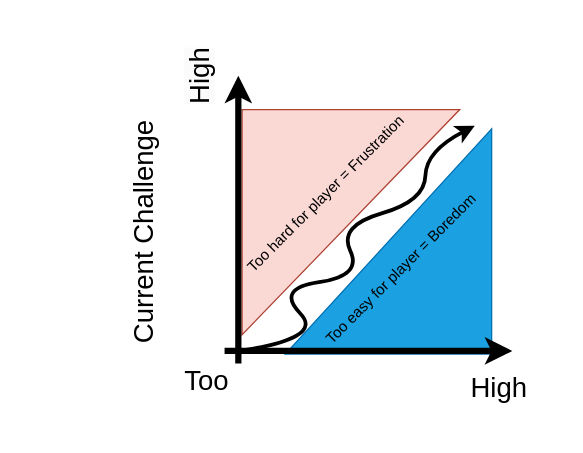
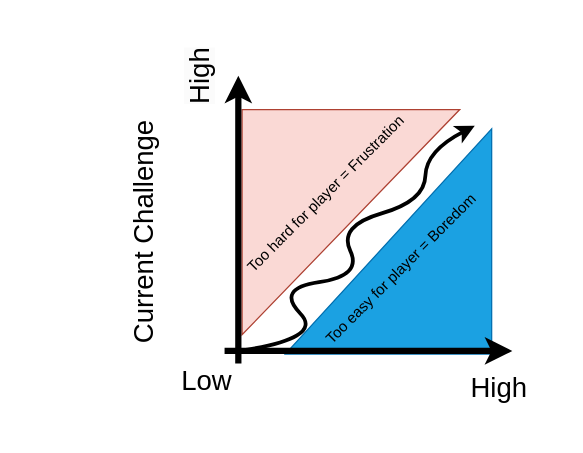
(207, 382) -> (207, 382)
